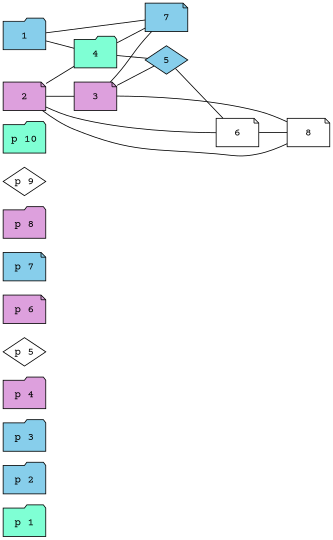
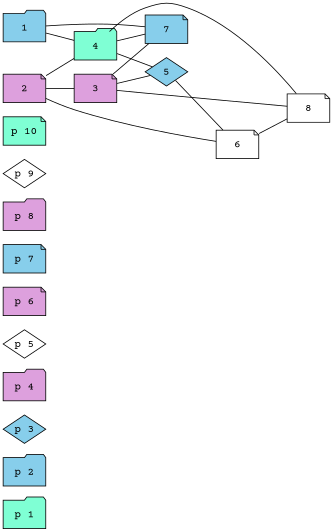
(24, 139) -> (24, 131)
(162, 150) -> (212, 19)
(24, 437) -> (24, 429)
